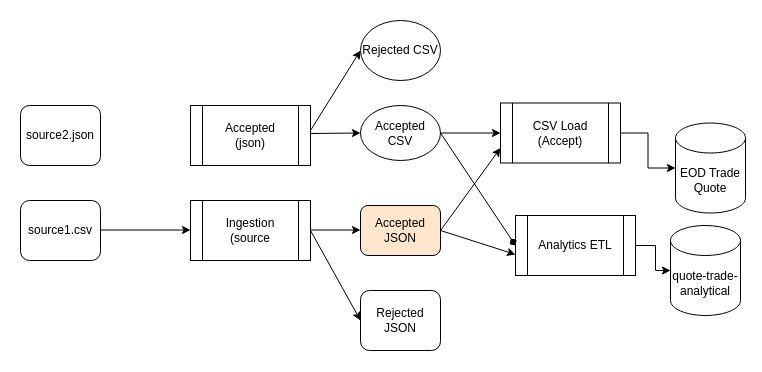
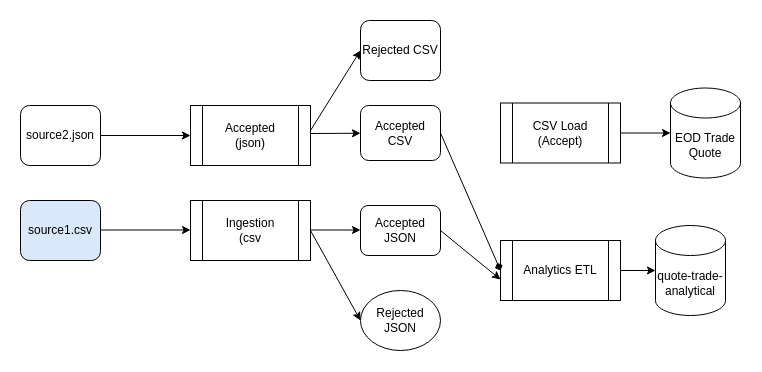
(401, 51) -> (401, 51)
(401, 133) -> (401, 133)
(468, 133) -> none
none -> (142, 136)
(711, 168) -> (706, 133)
(469, 191) -> none
(61, 231) -> (61, 231)
(251, 231) -> (251, 231)
(401, 231) -> (401, 231)
(576, 246) -> (561, 271)
(706, 271) -> (691, 271)
(401, 321) -> (401, 321)
